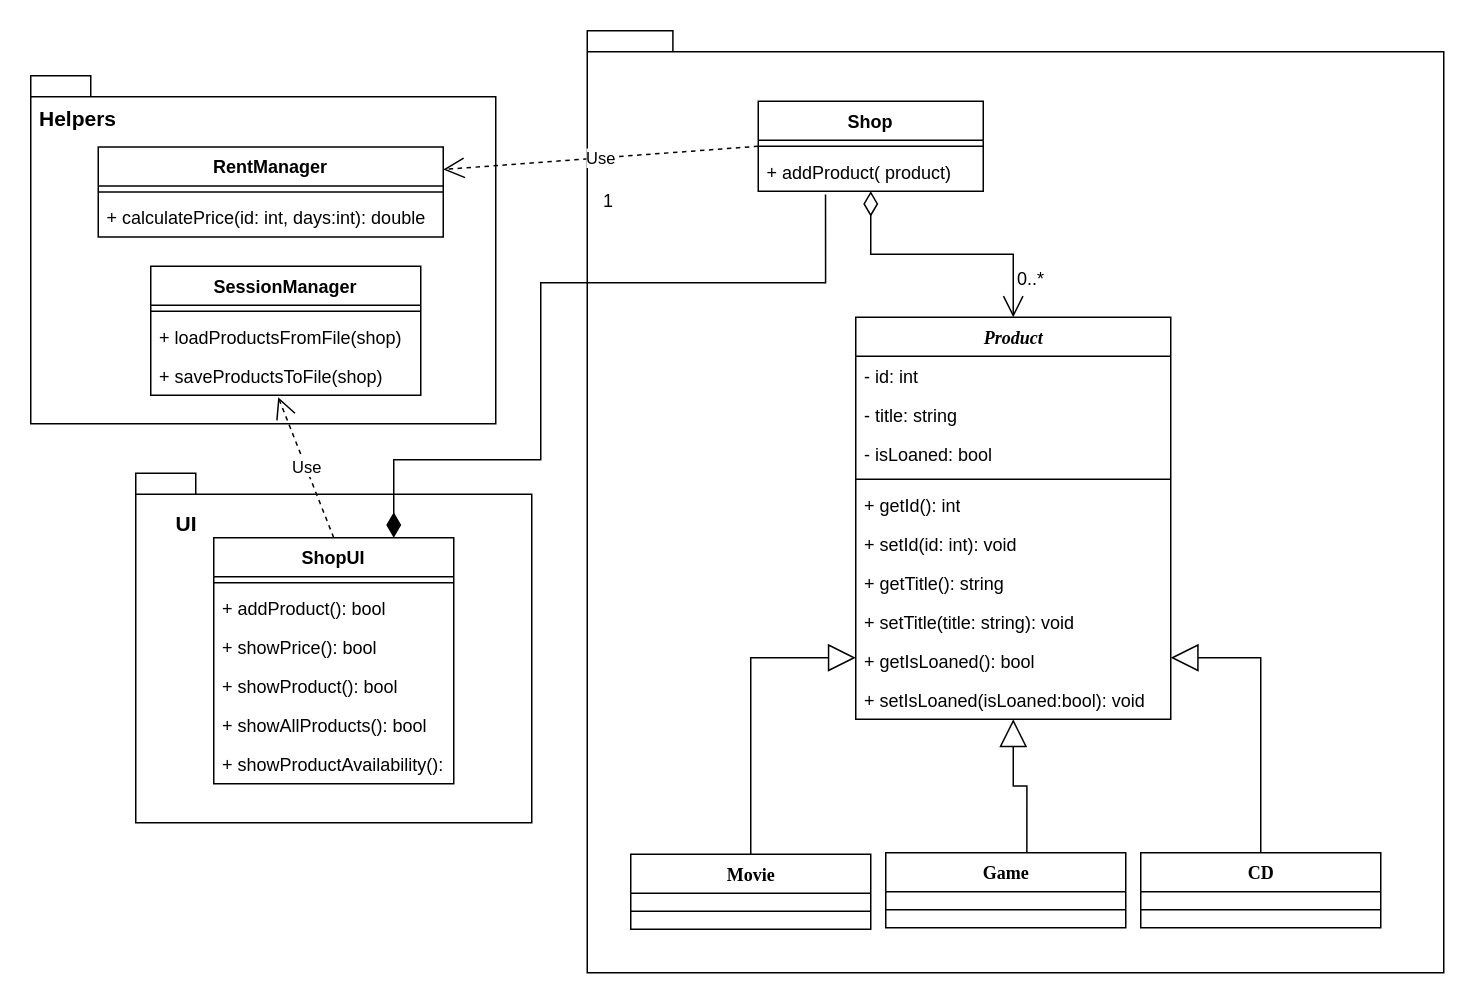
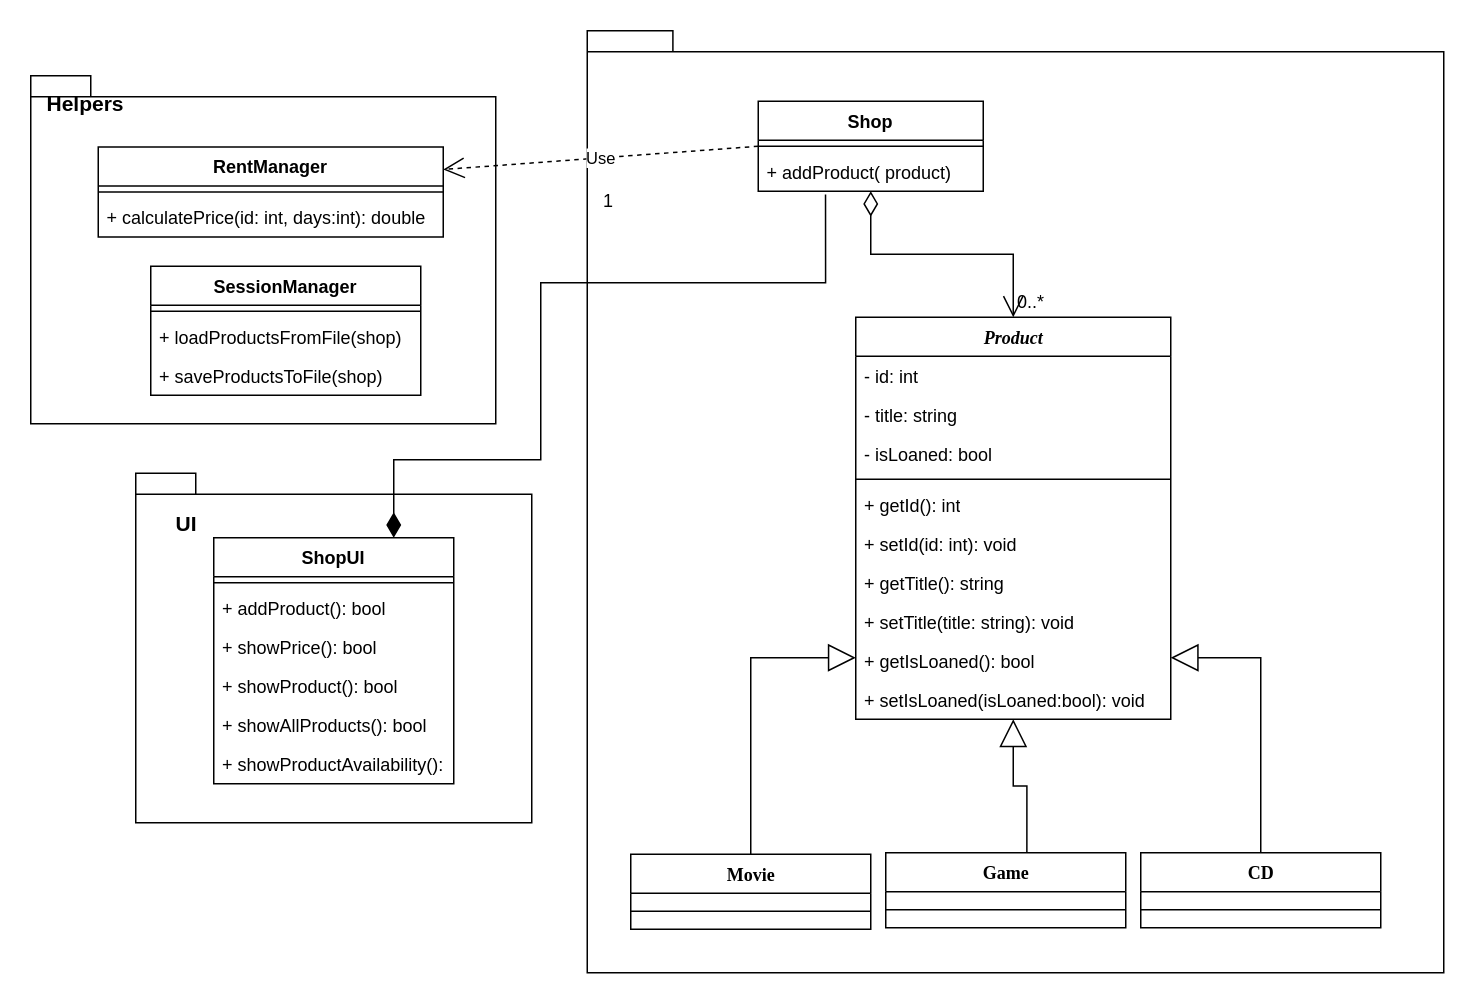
(82, 118) -> (89, 103)
(1037, 280) -> (1037, 302)
(307, 469) -> none
